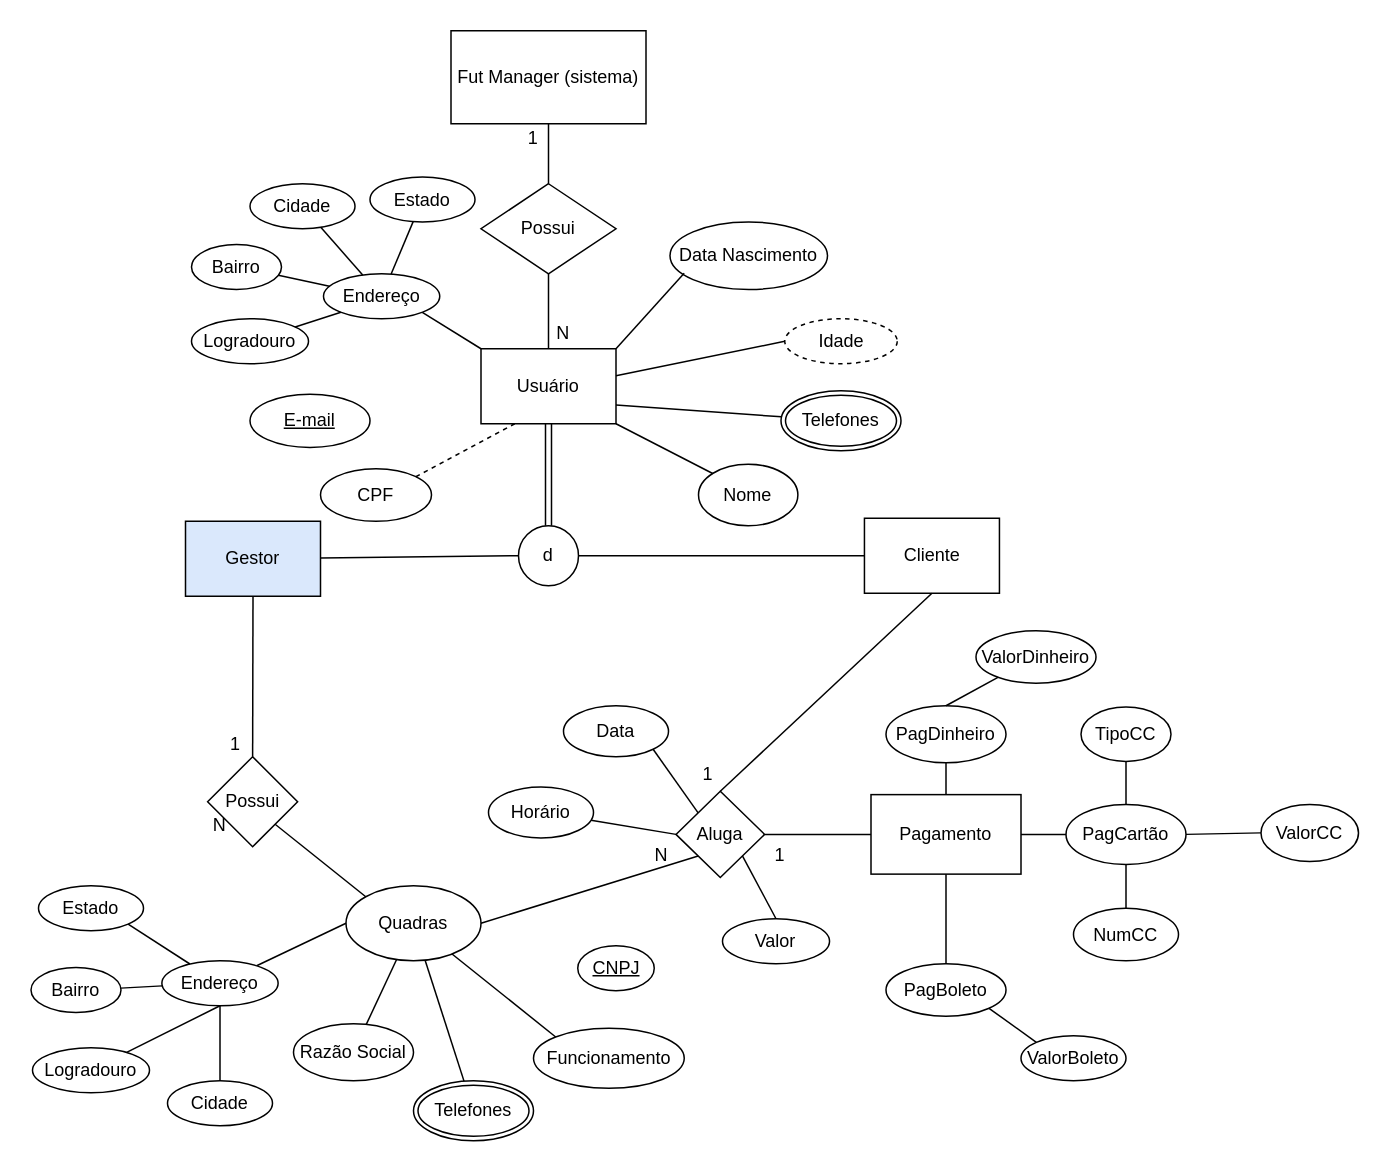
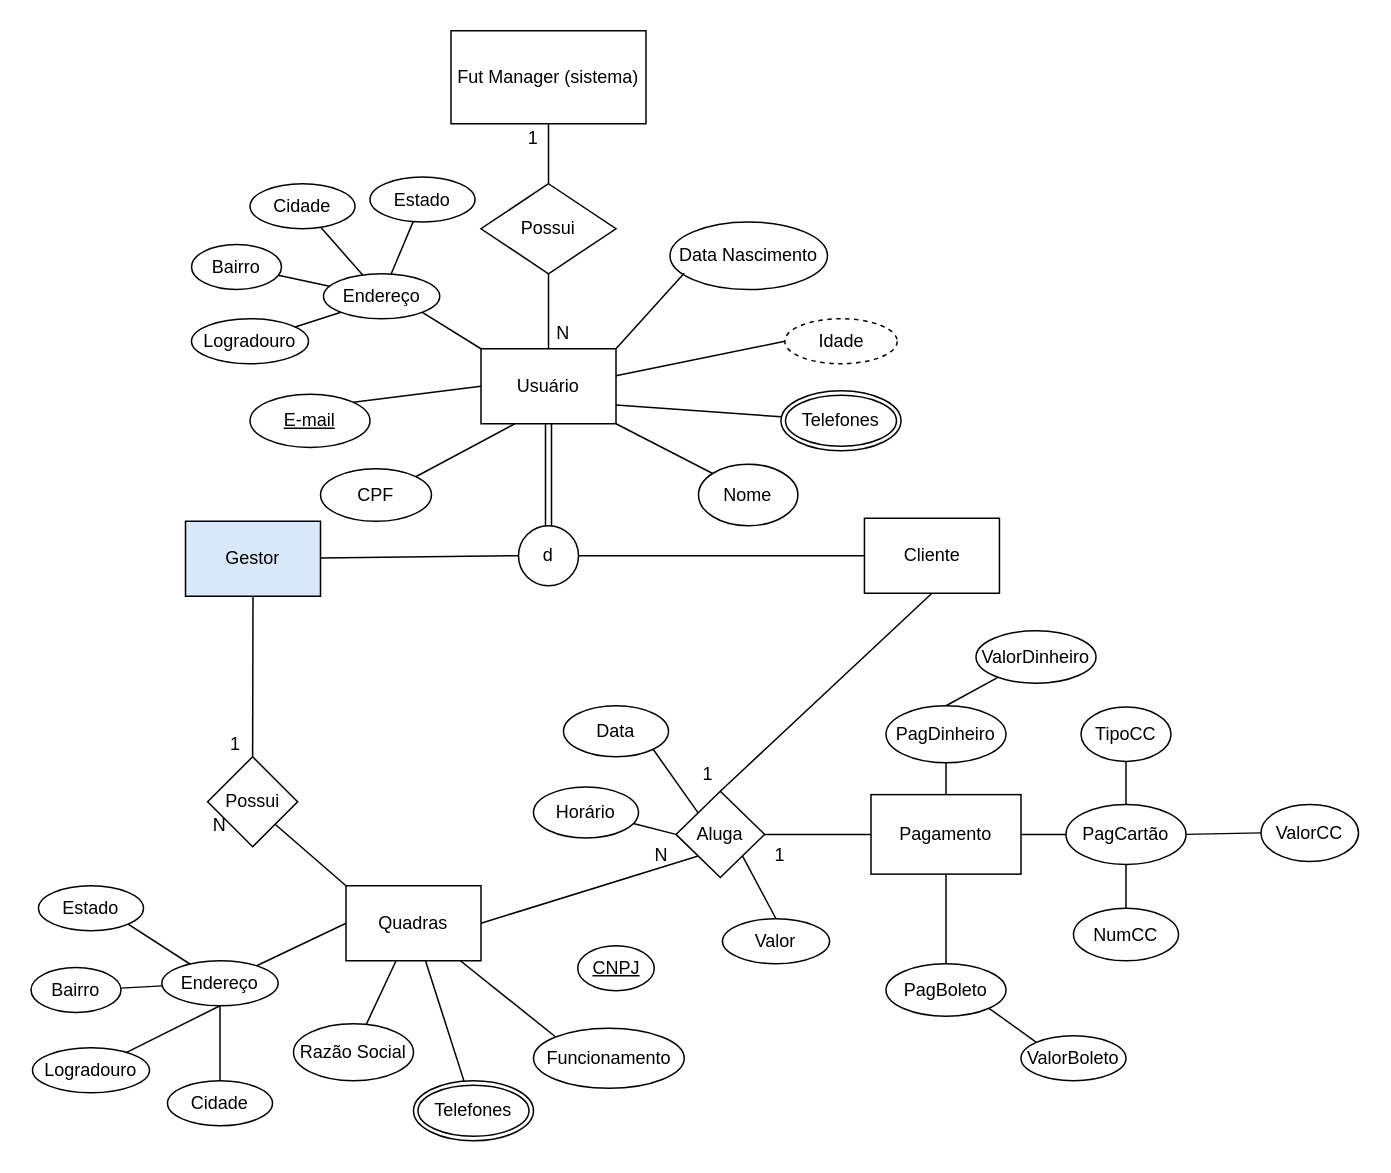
none -> (417, 394)
(465, 450) -> (465, 450)
(541, 812) -> (586, 812)
(413, 923) -> (413, 923)
